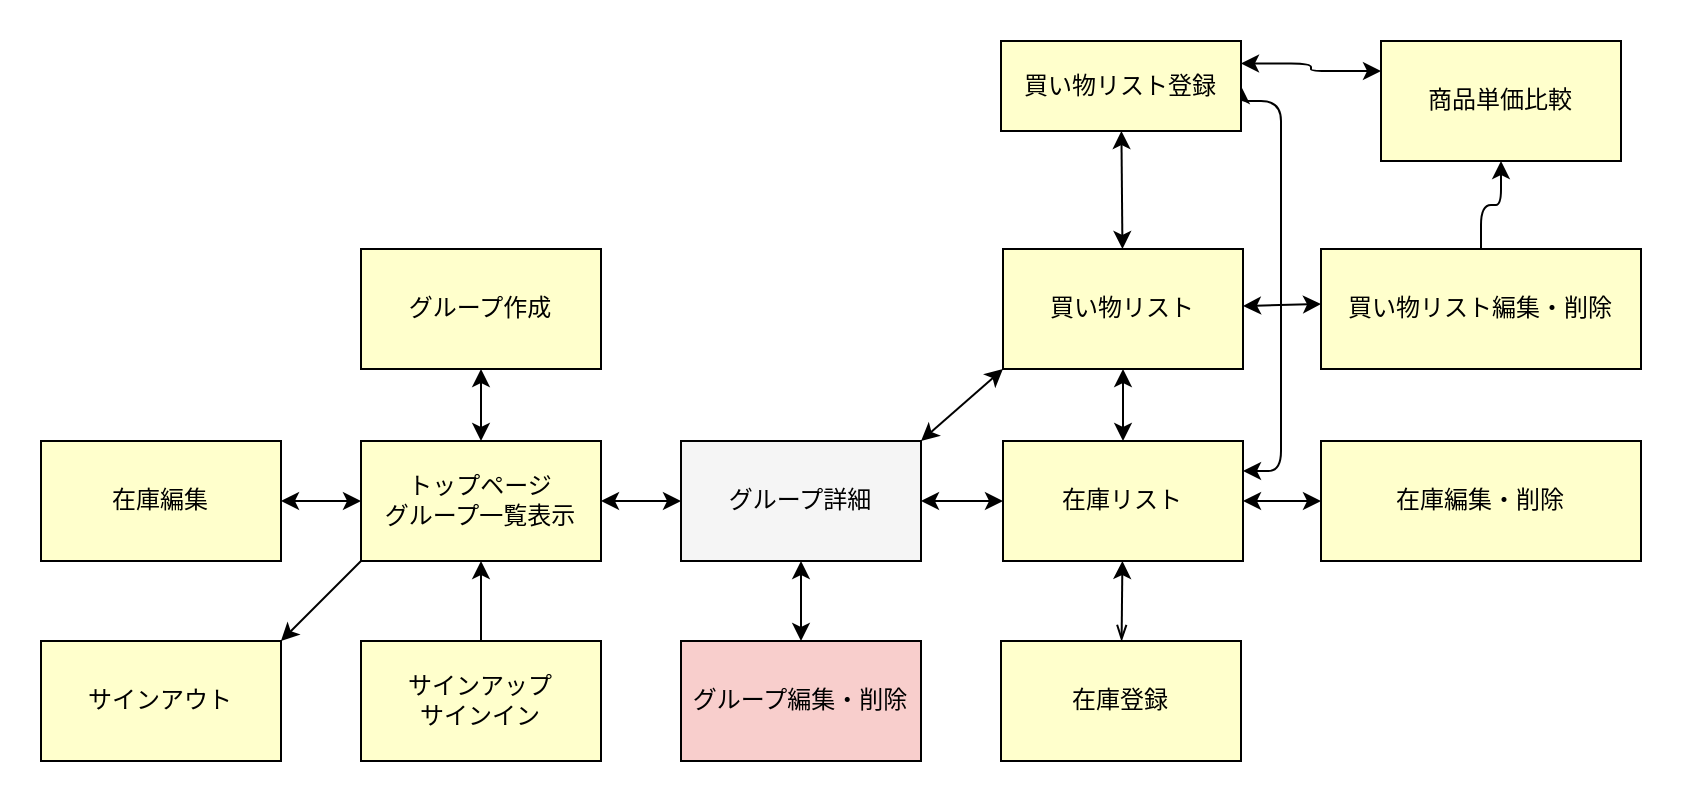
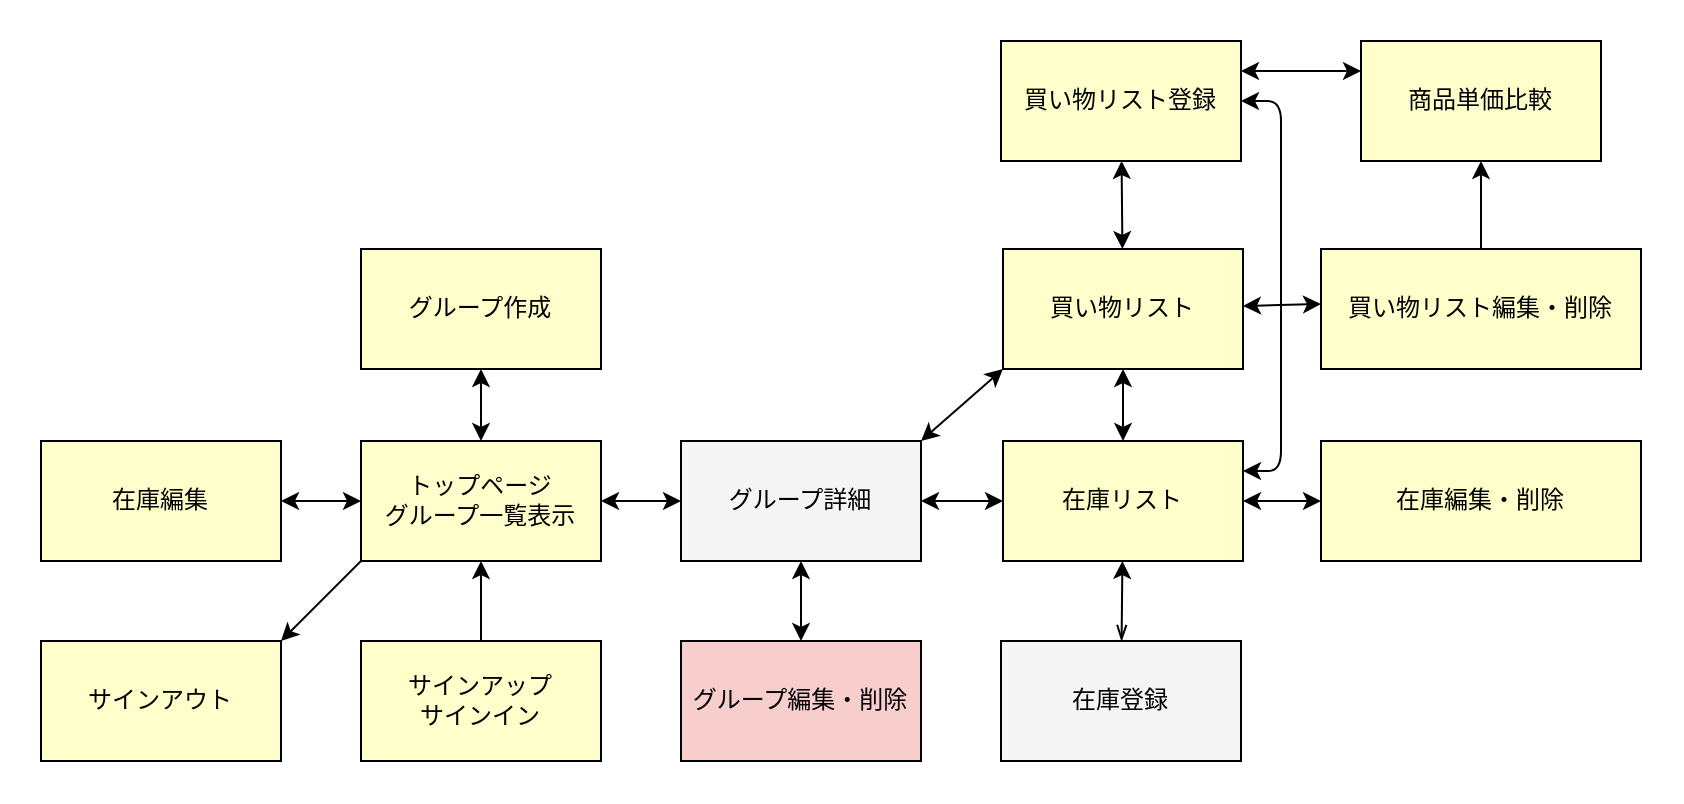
(1121, 86) -> (1121, 101)
(1501, 101) -> (1481, 101)
(1121, 701) -> (1121, 701)
